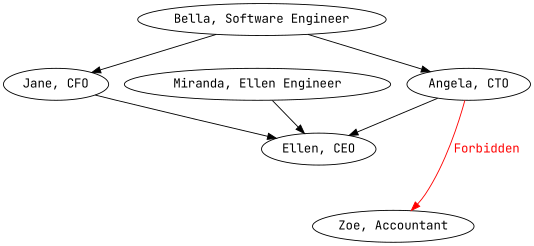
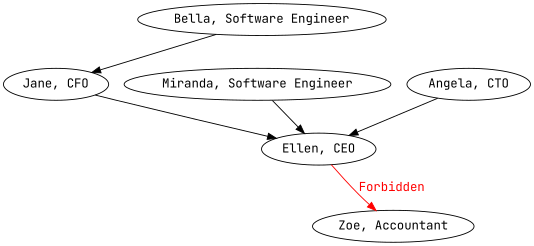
(365, 52) -> none
(257, 84) -> (257, 84)
(446, 155) -> (350, 185)
